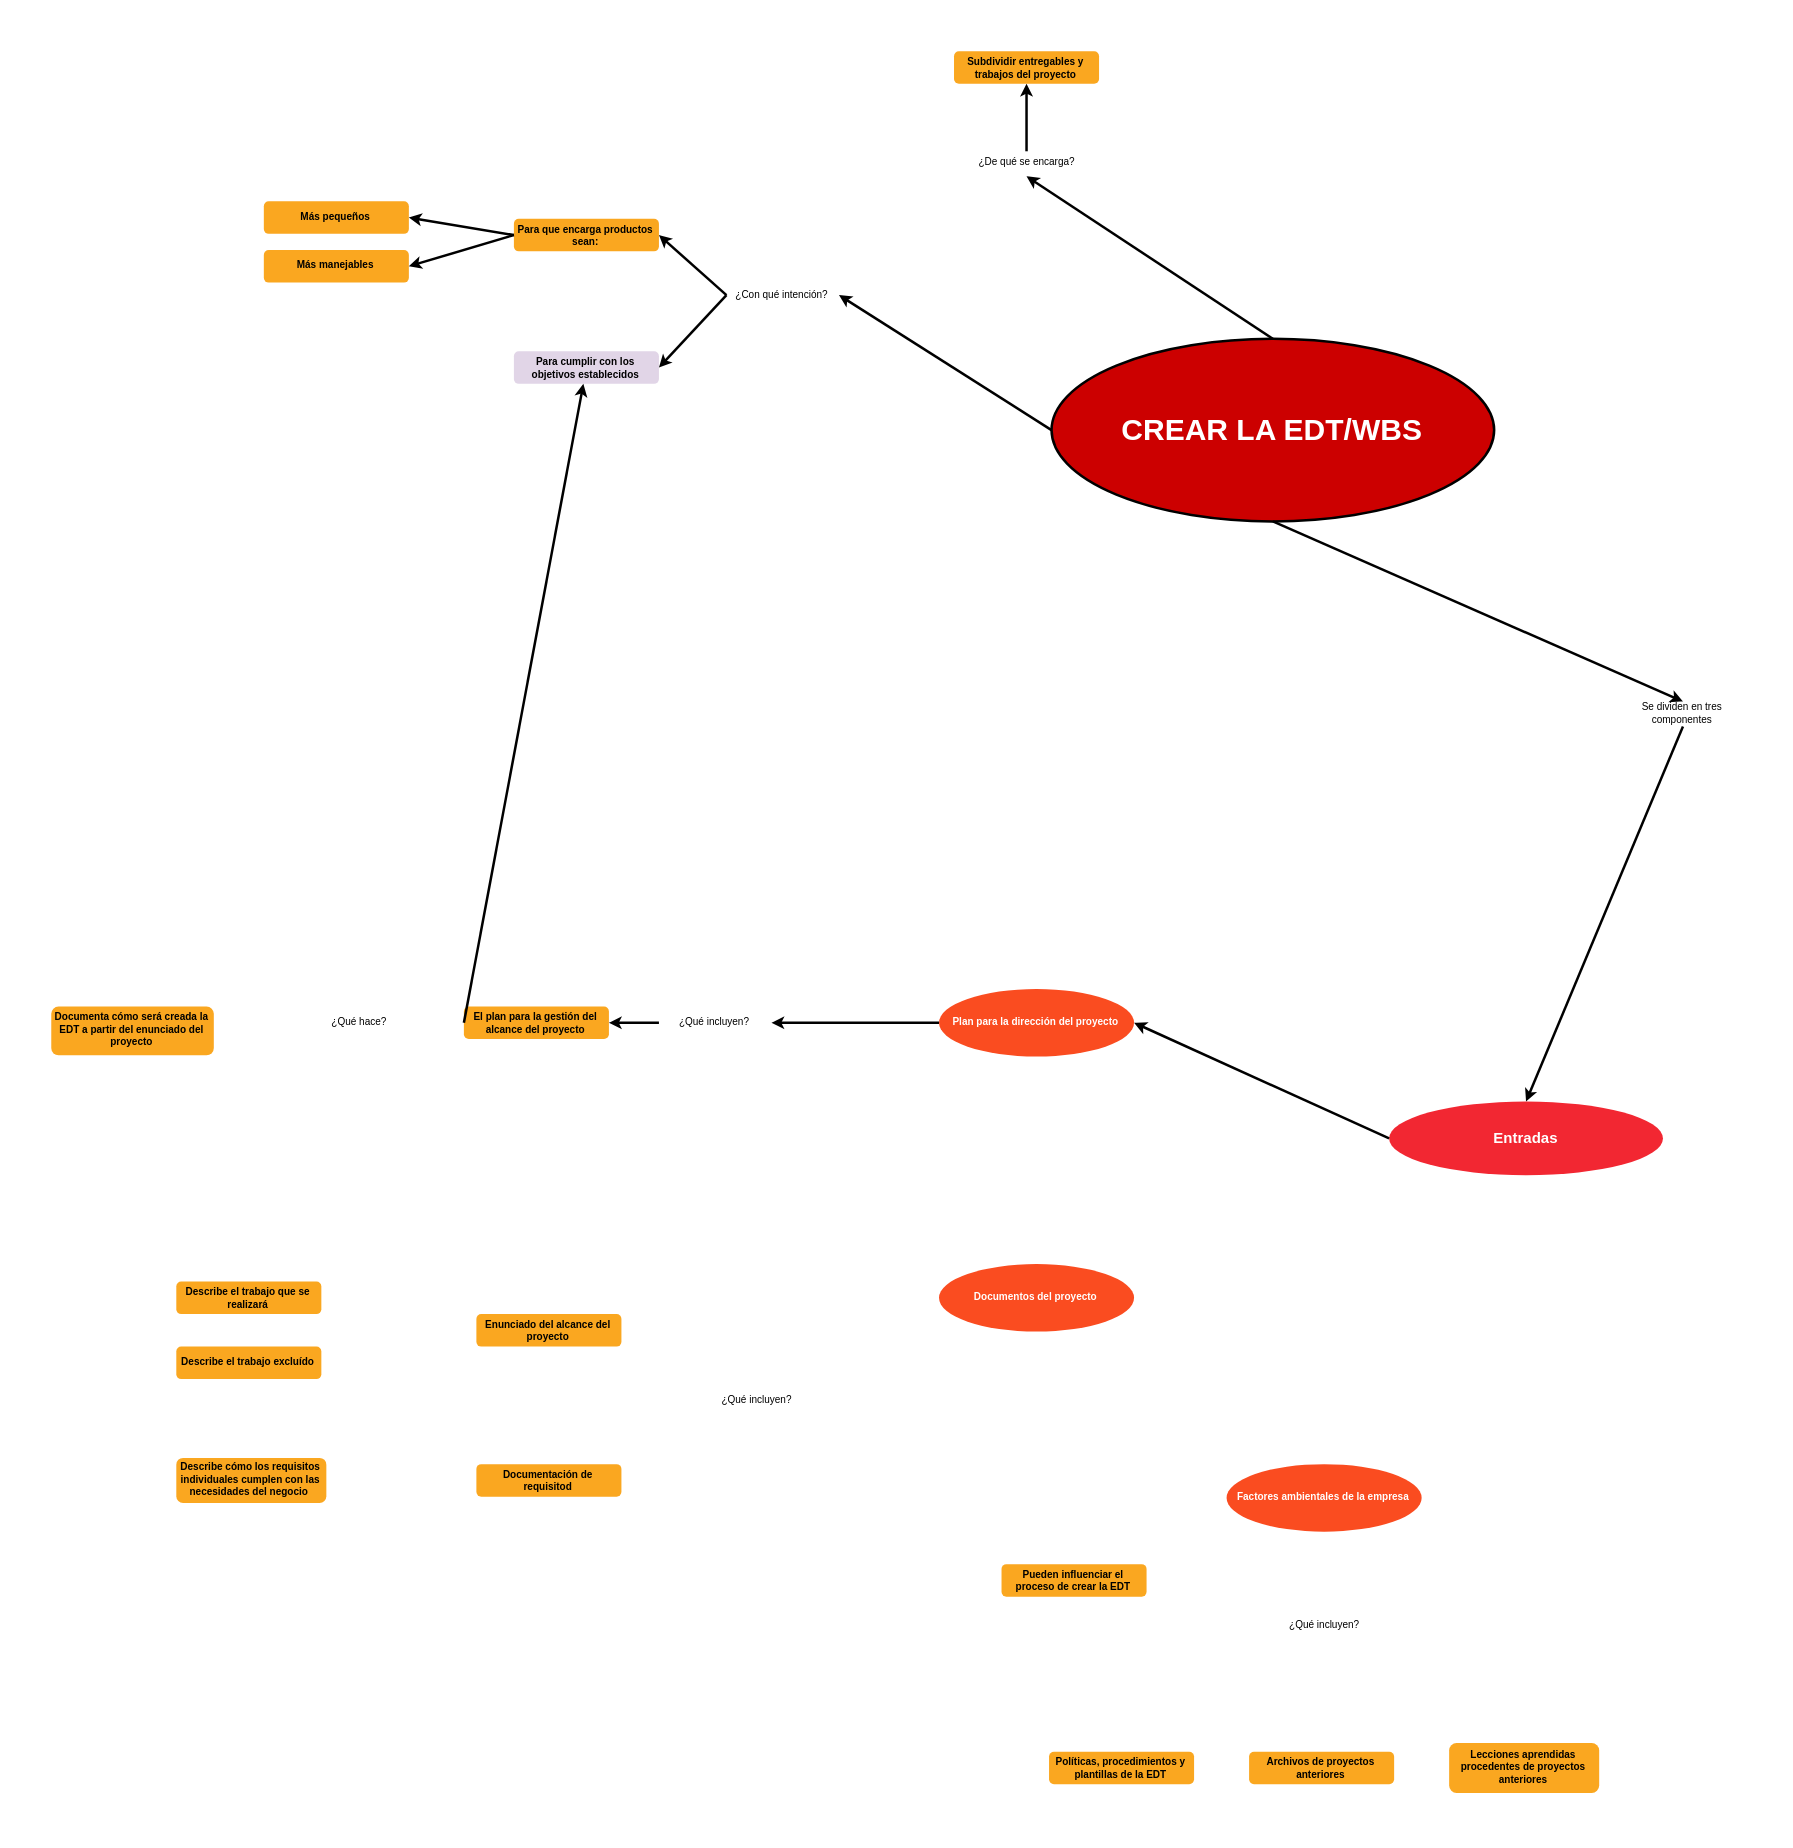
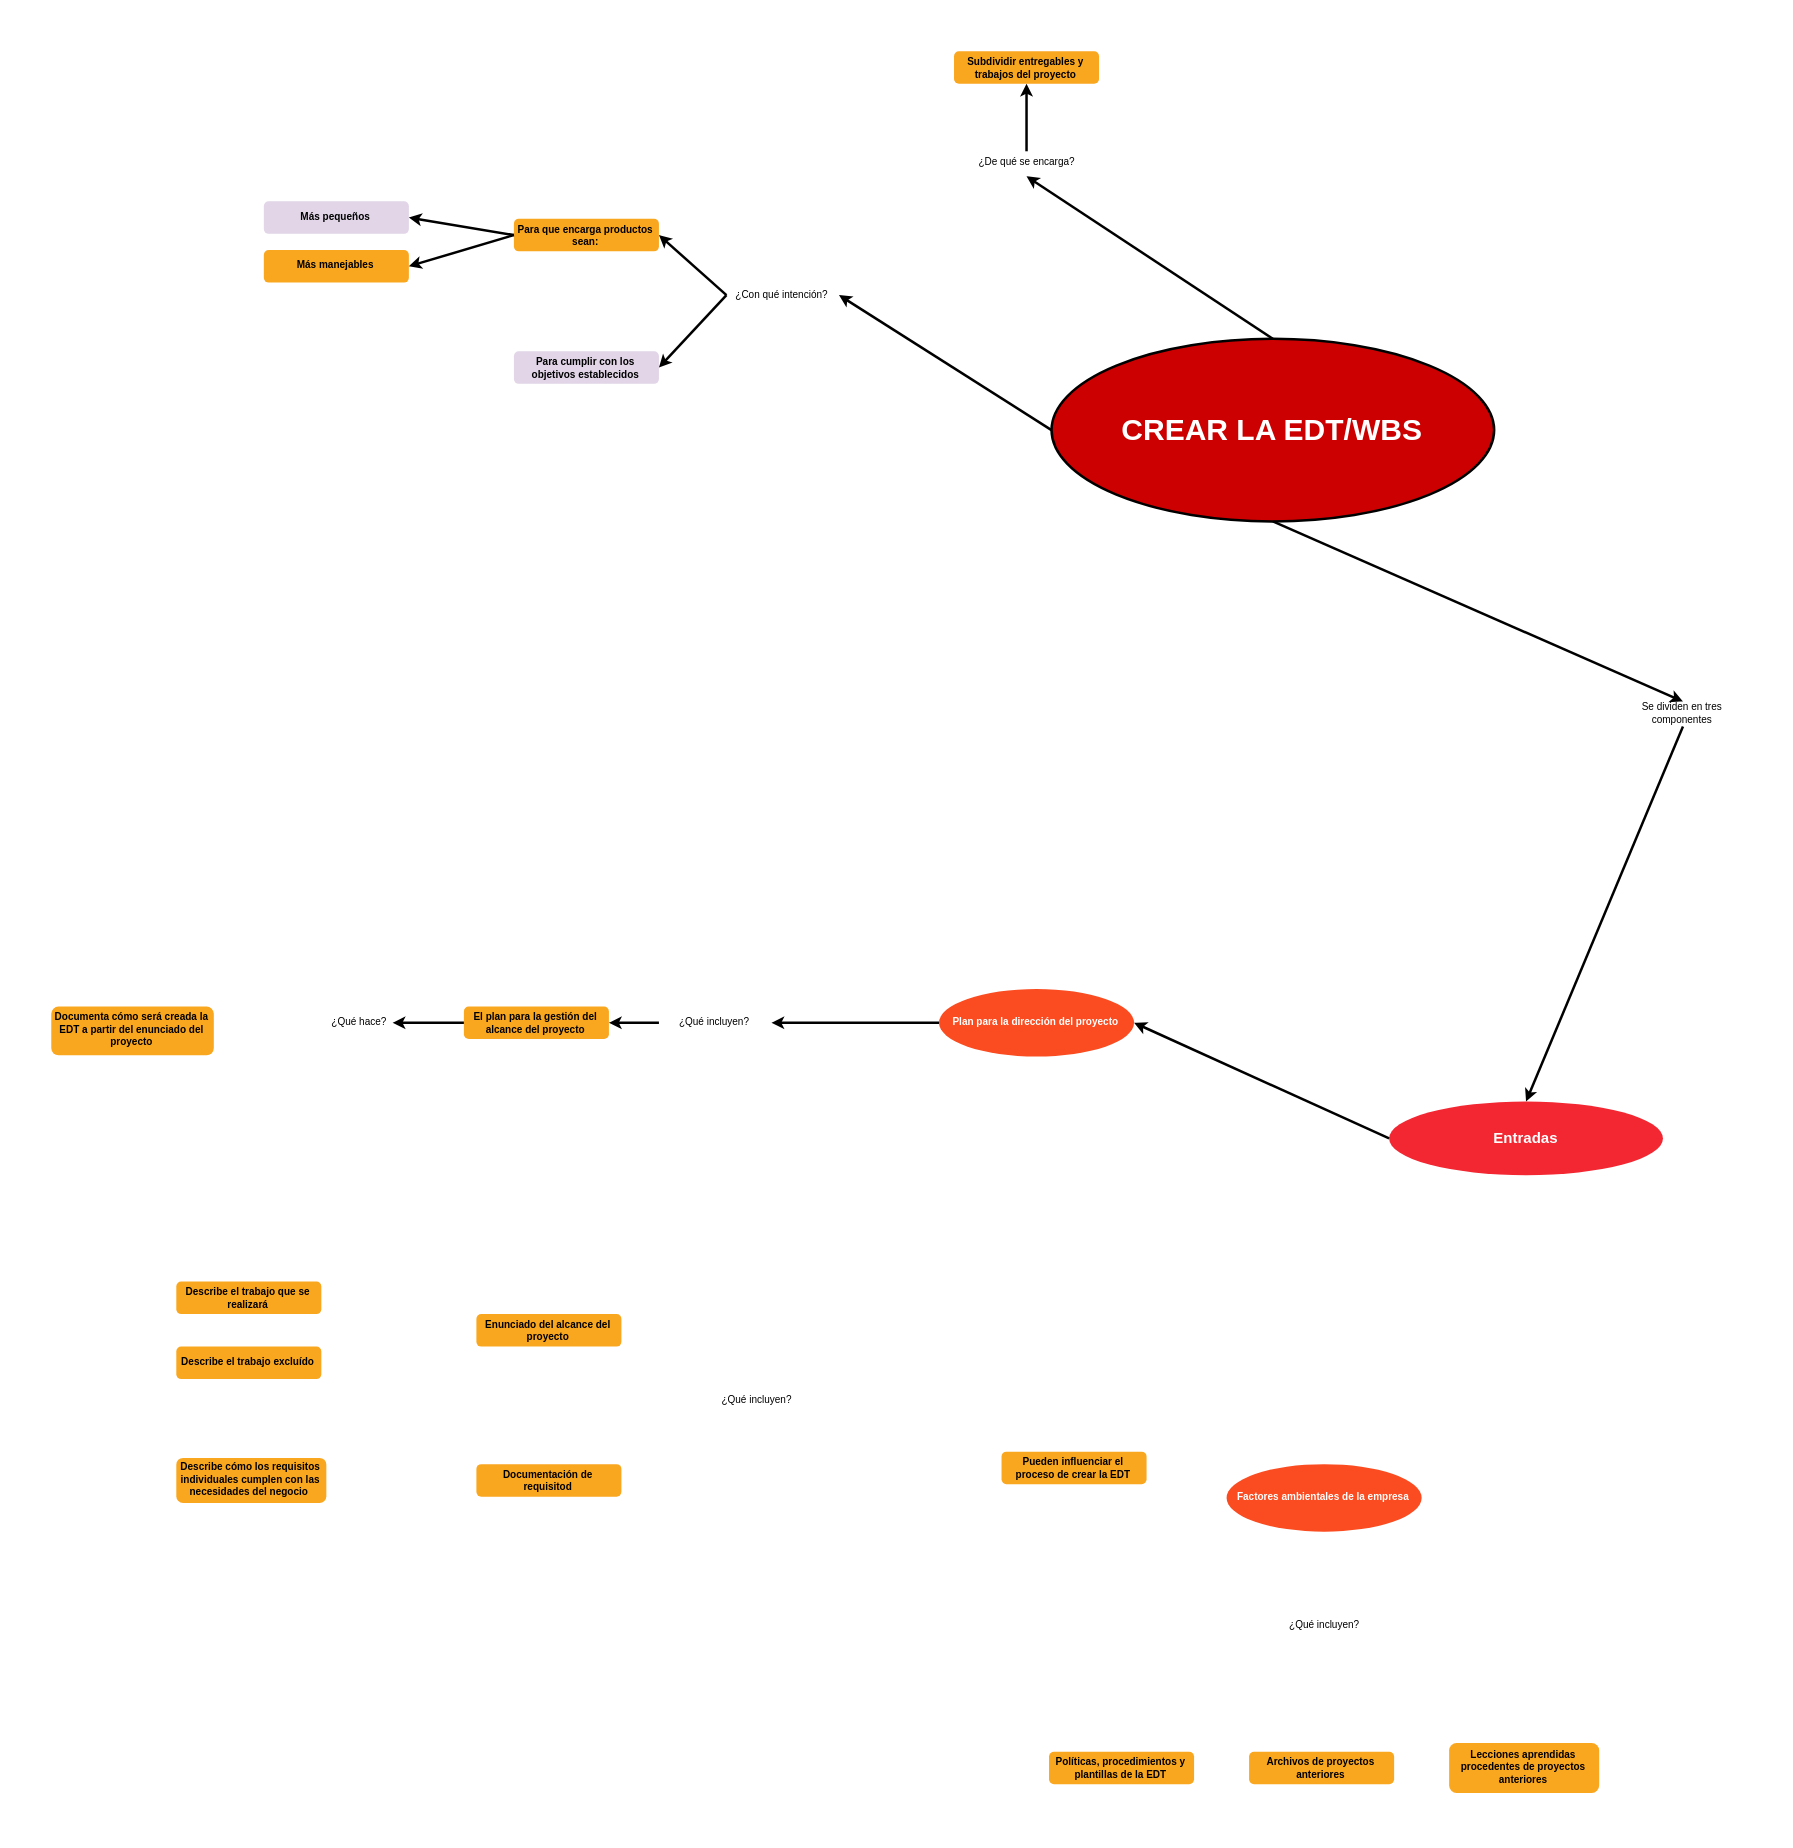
(336, 218) -> (336, 218)
(523, 708) -> (432, 1023)
(1036, 1298) -> none
(1074, 1580) -> (1074, 1468)
